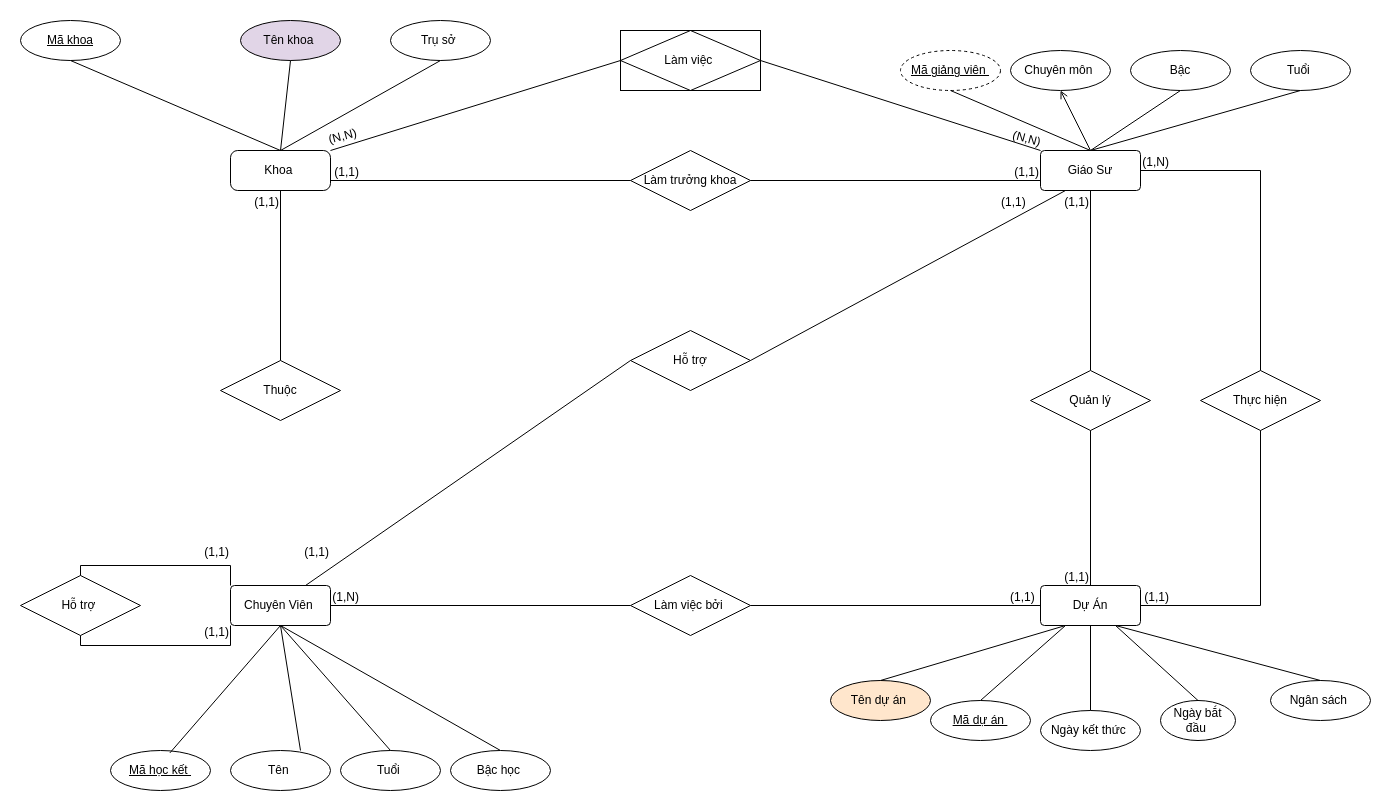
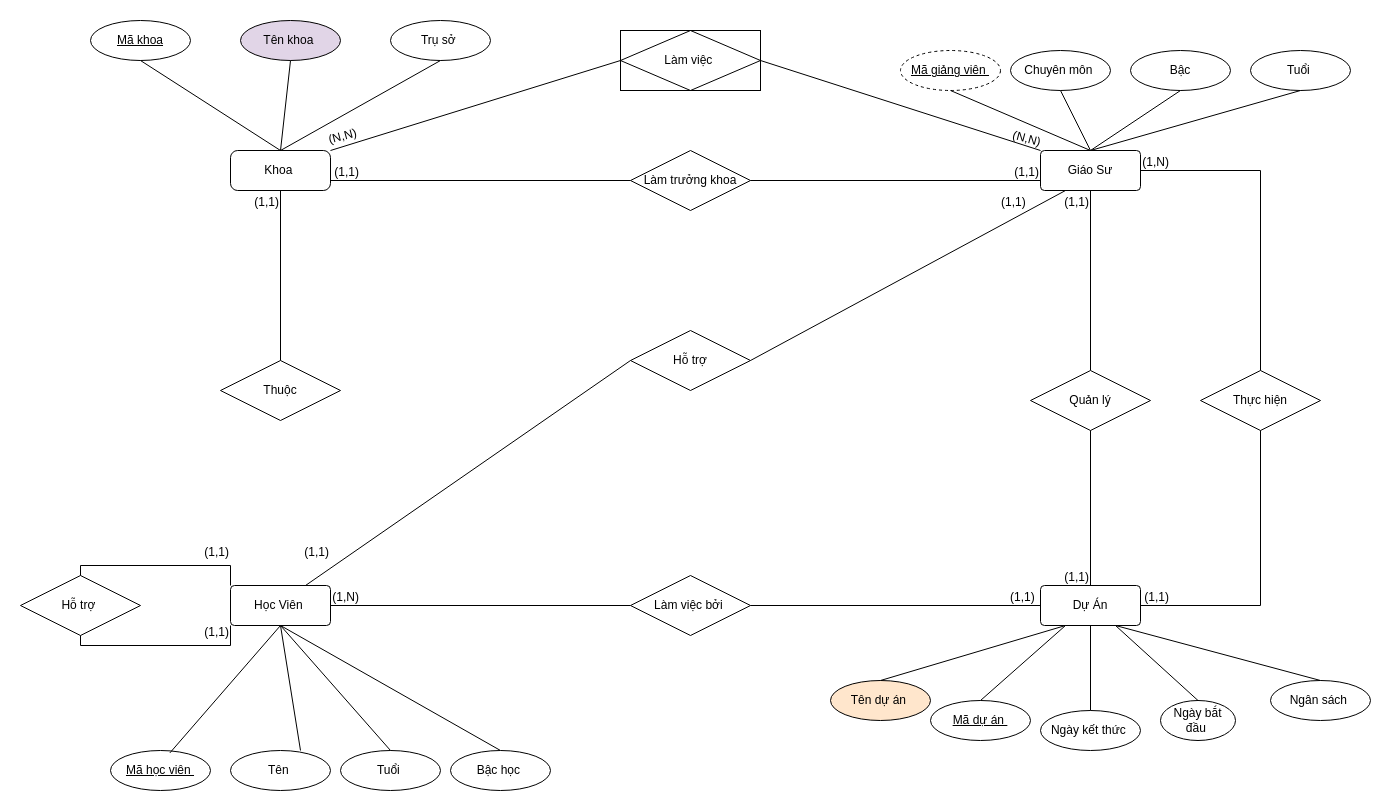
(71, 41) -> (141, 41)
(1063, 95) -> (1062, 94)
(281, 606) -> (281, 606)
(161, 771) -> (161, 771)
